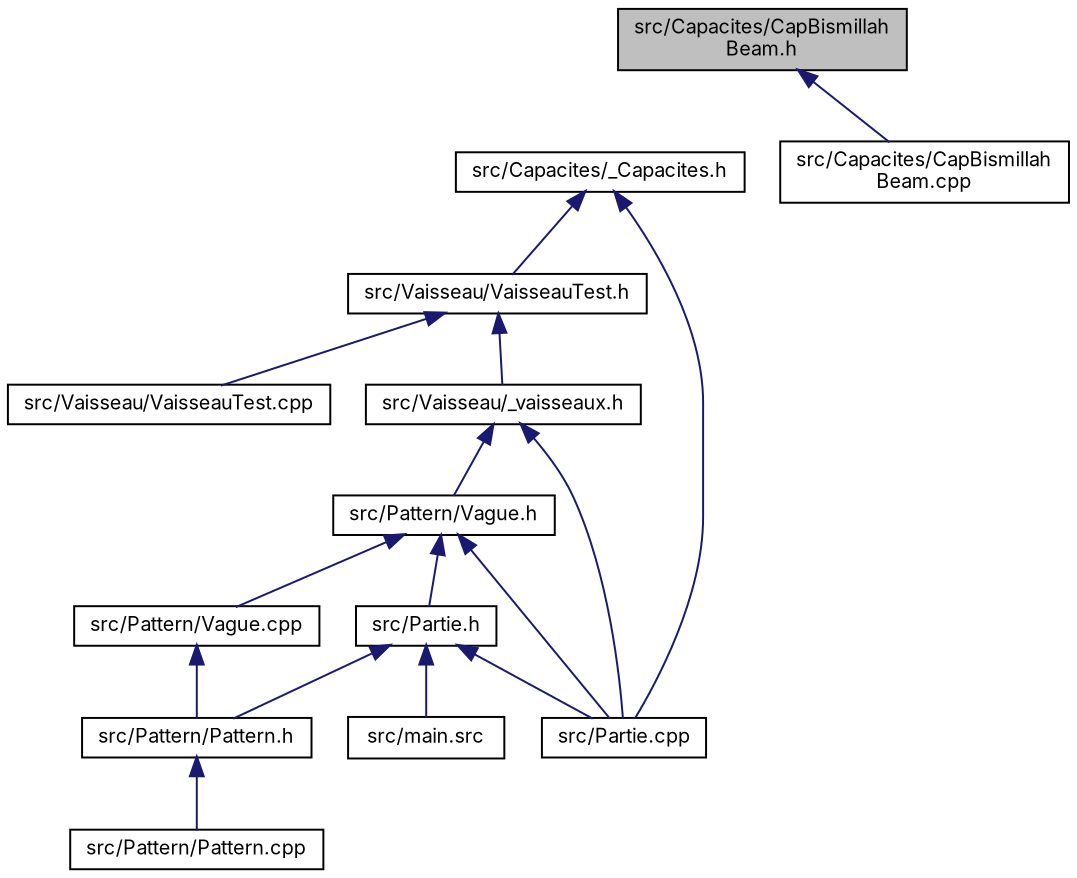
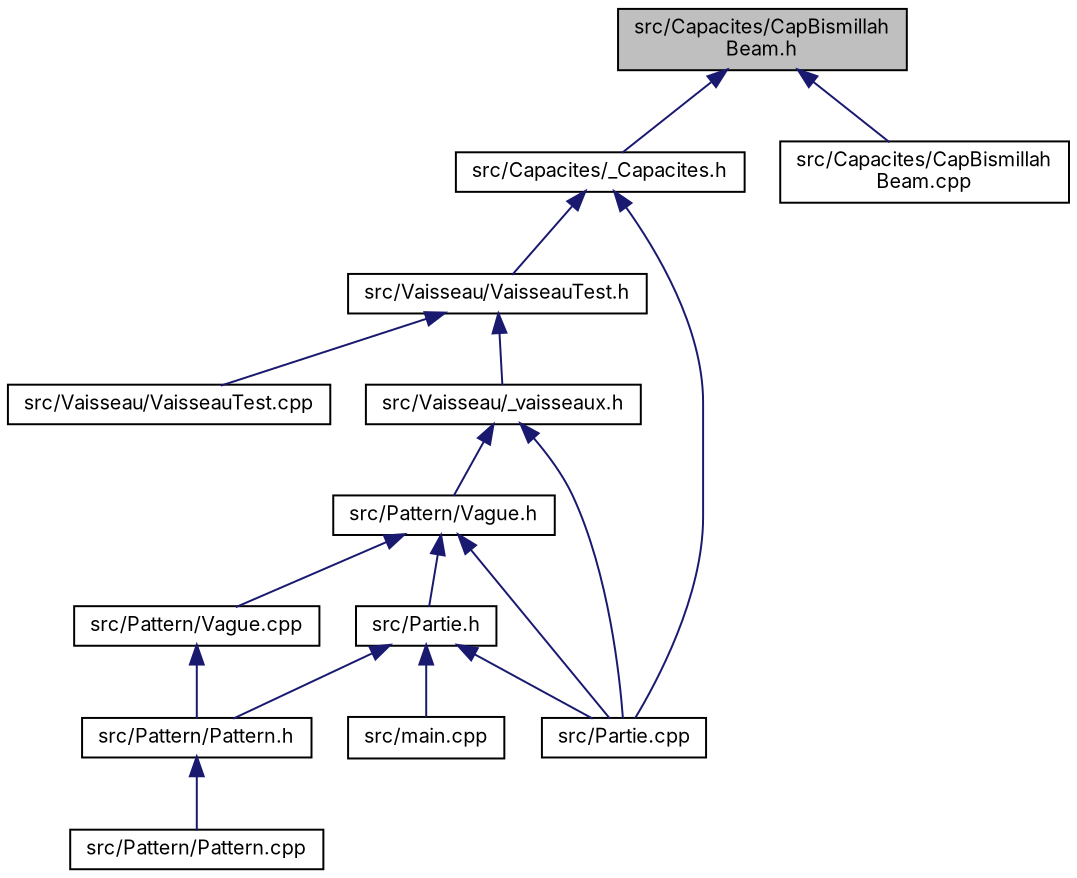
none -> (667, 117)
(426, 738) -> (426, 738)
